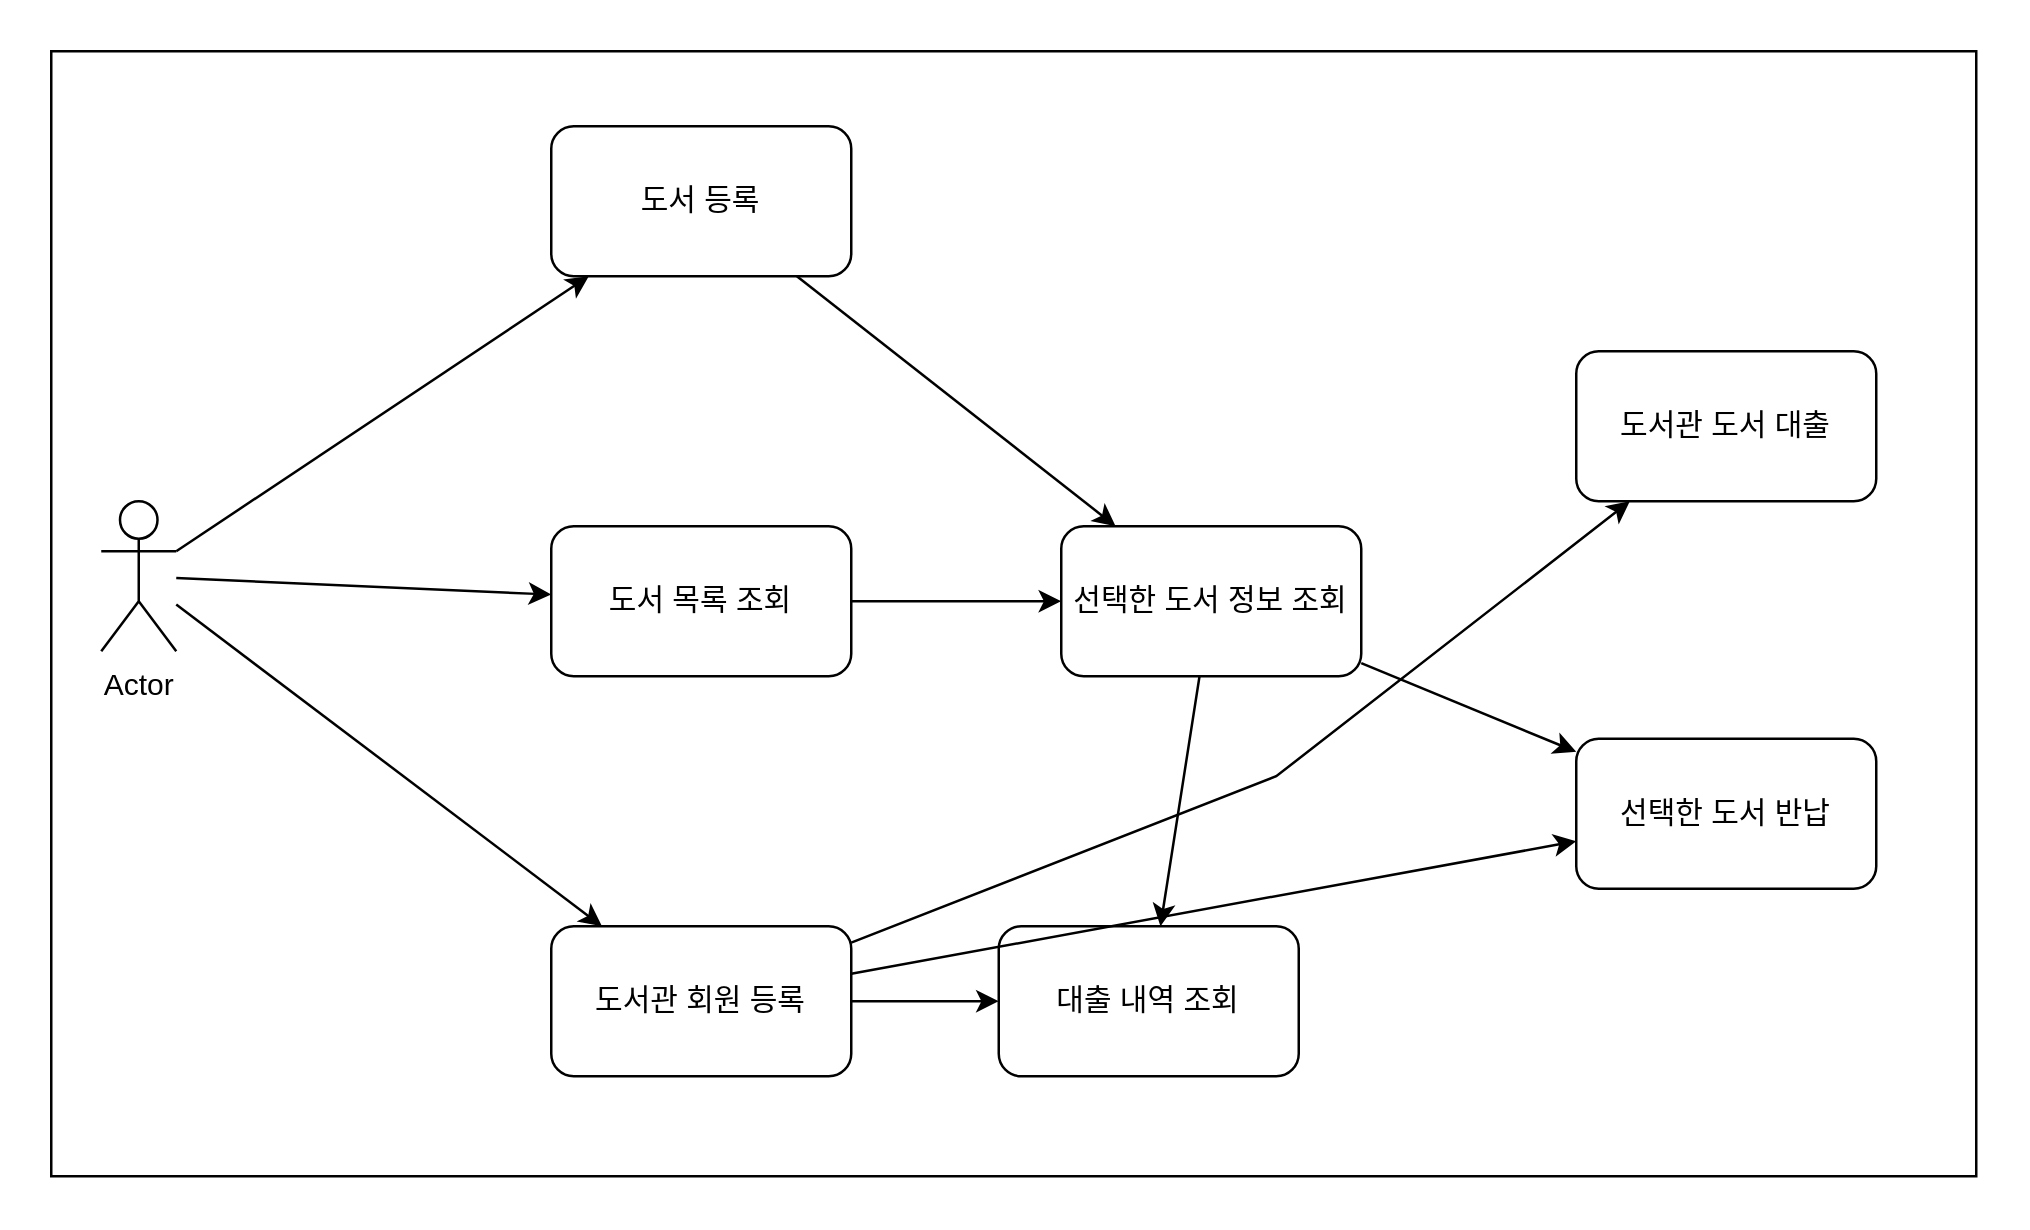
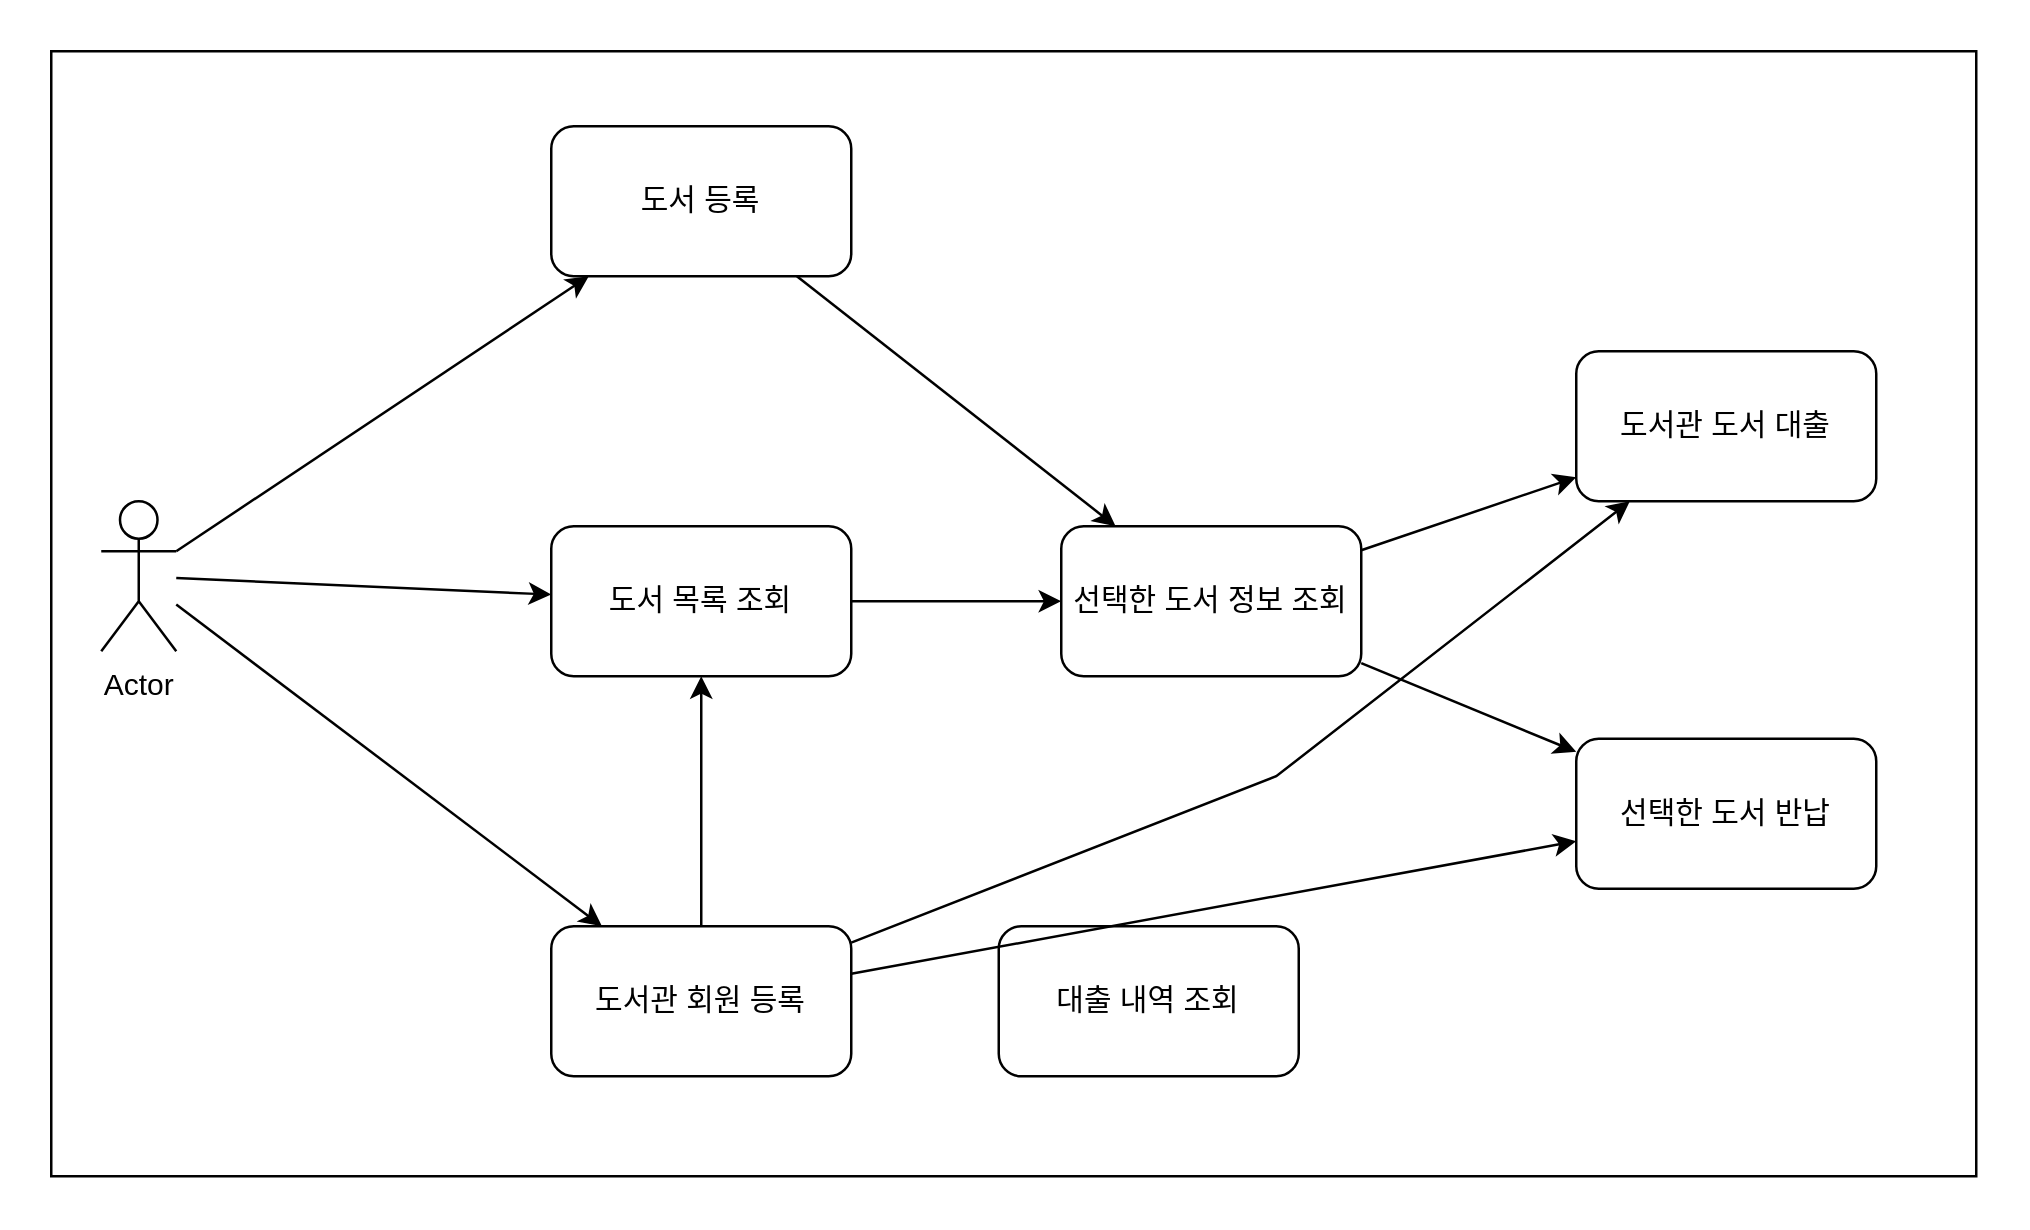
(1189, 742) -> (1461, 516)
(917, 1001) -> (701, 809)
